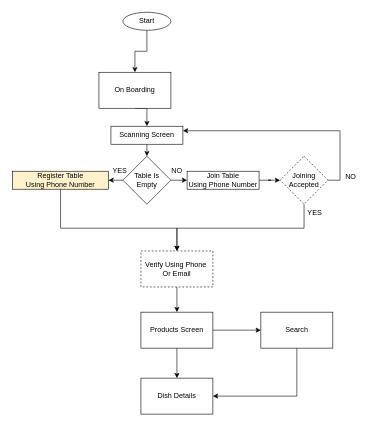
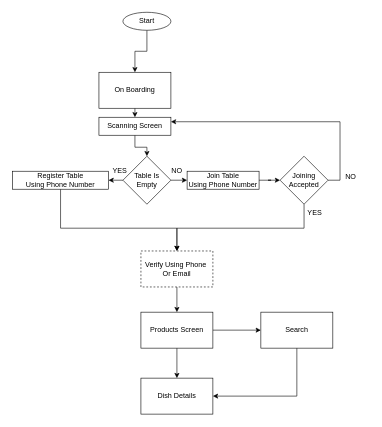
(147, 135) -> (135, 126)
(60, 180) -> (60, 180)
(304, 180) -> (304, 180)
